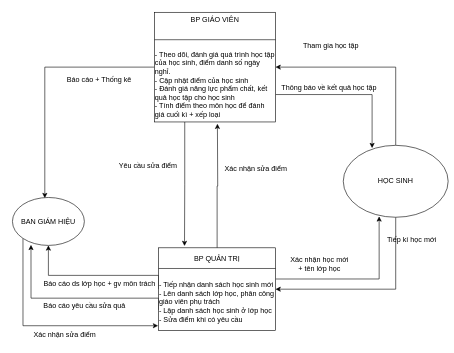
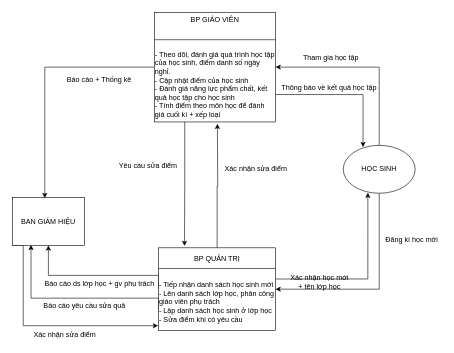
(331, 46) -> (331, 58)
(396, 182) -> (380, 170)
(48, 222) -> (48, 222)
(412, 240) -> (412, 240)
(320, 264) -> (320, 282)
(100, 284) -> (100, 284)
